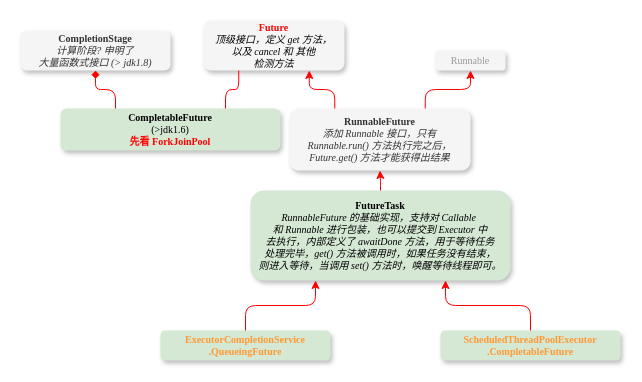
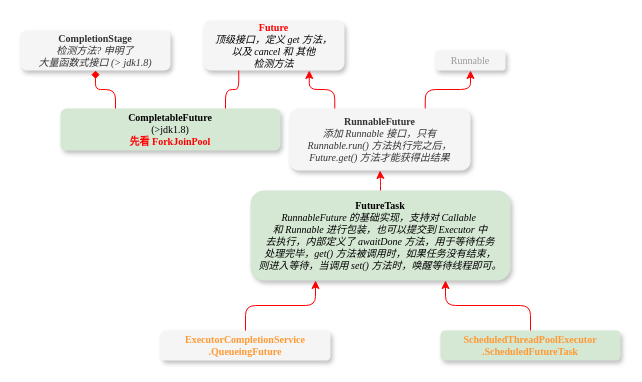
(96, 51) -> (96, 51)
(171, 130) -> (171, 130)
(246, 346) -> (246, 346)
(531, 346) -> (531, 346)
